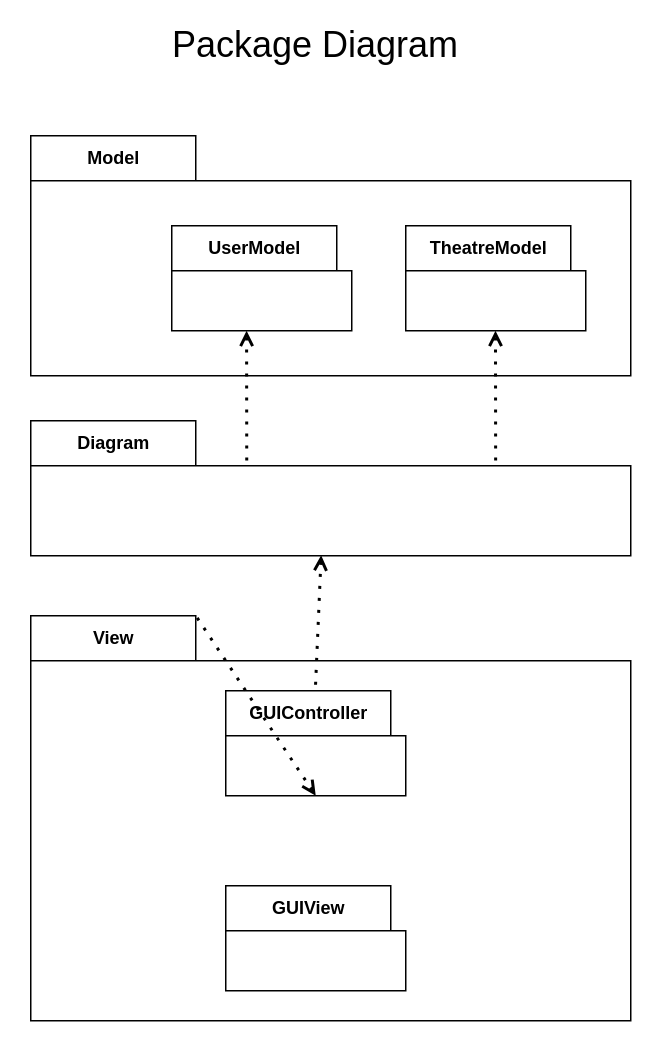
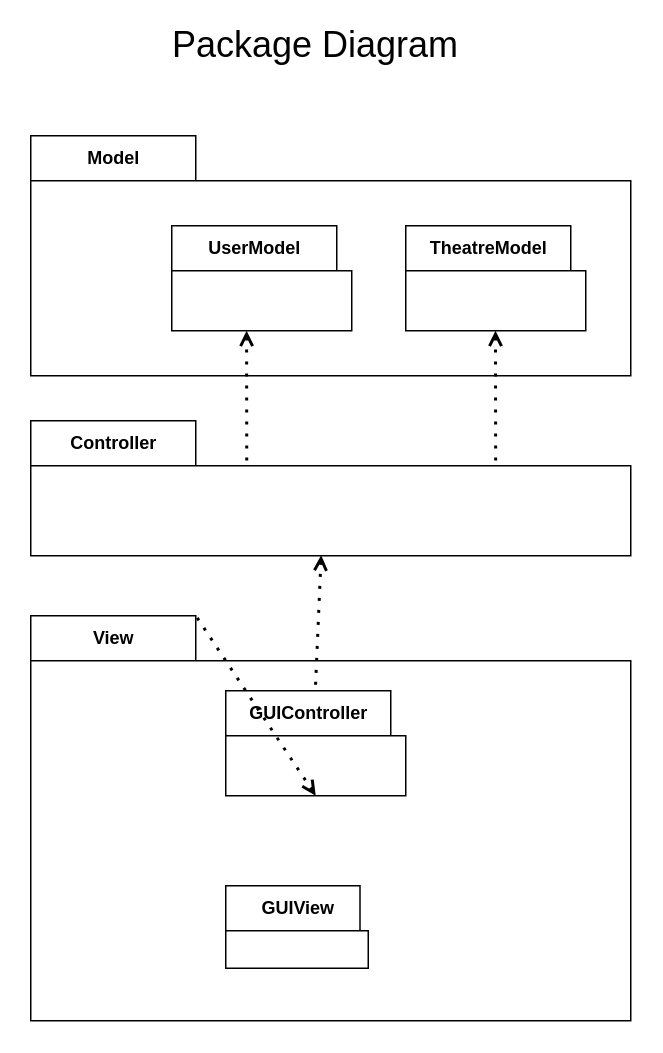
(114, 443) -> (114, 443)
(316, 938) -> (297, 927)
